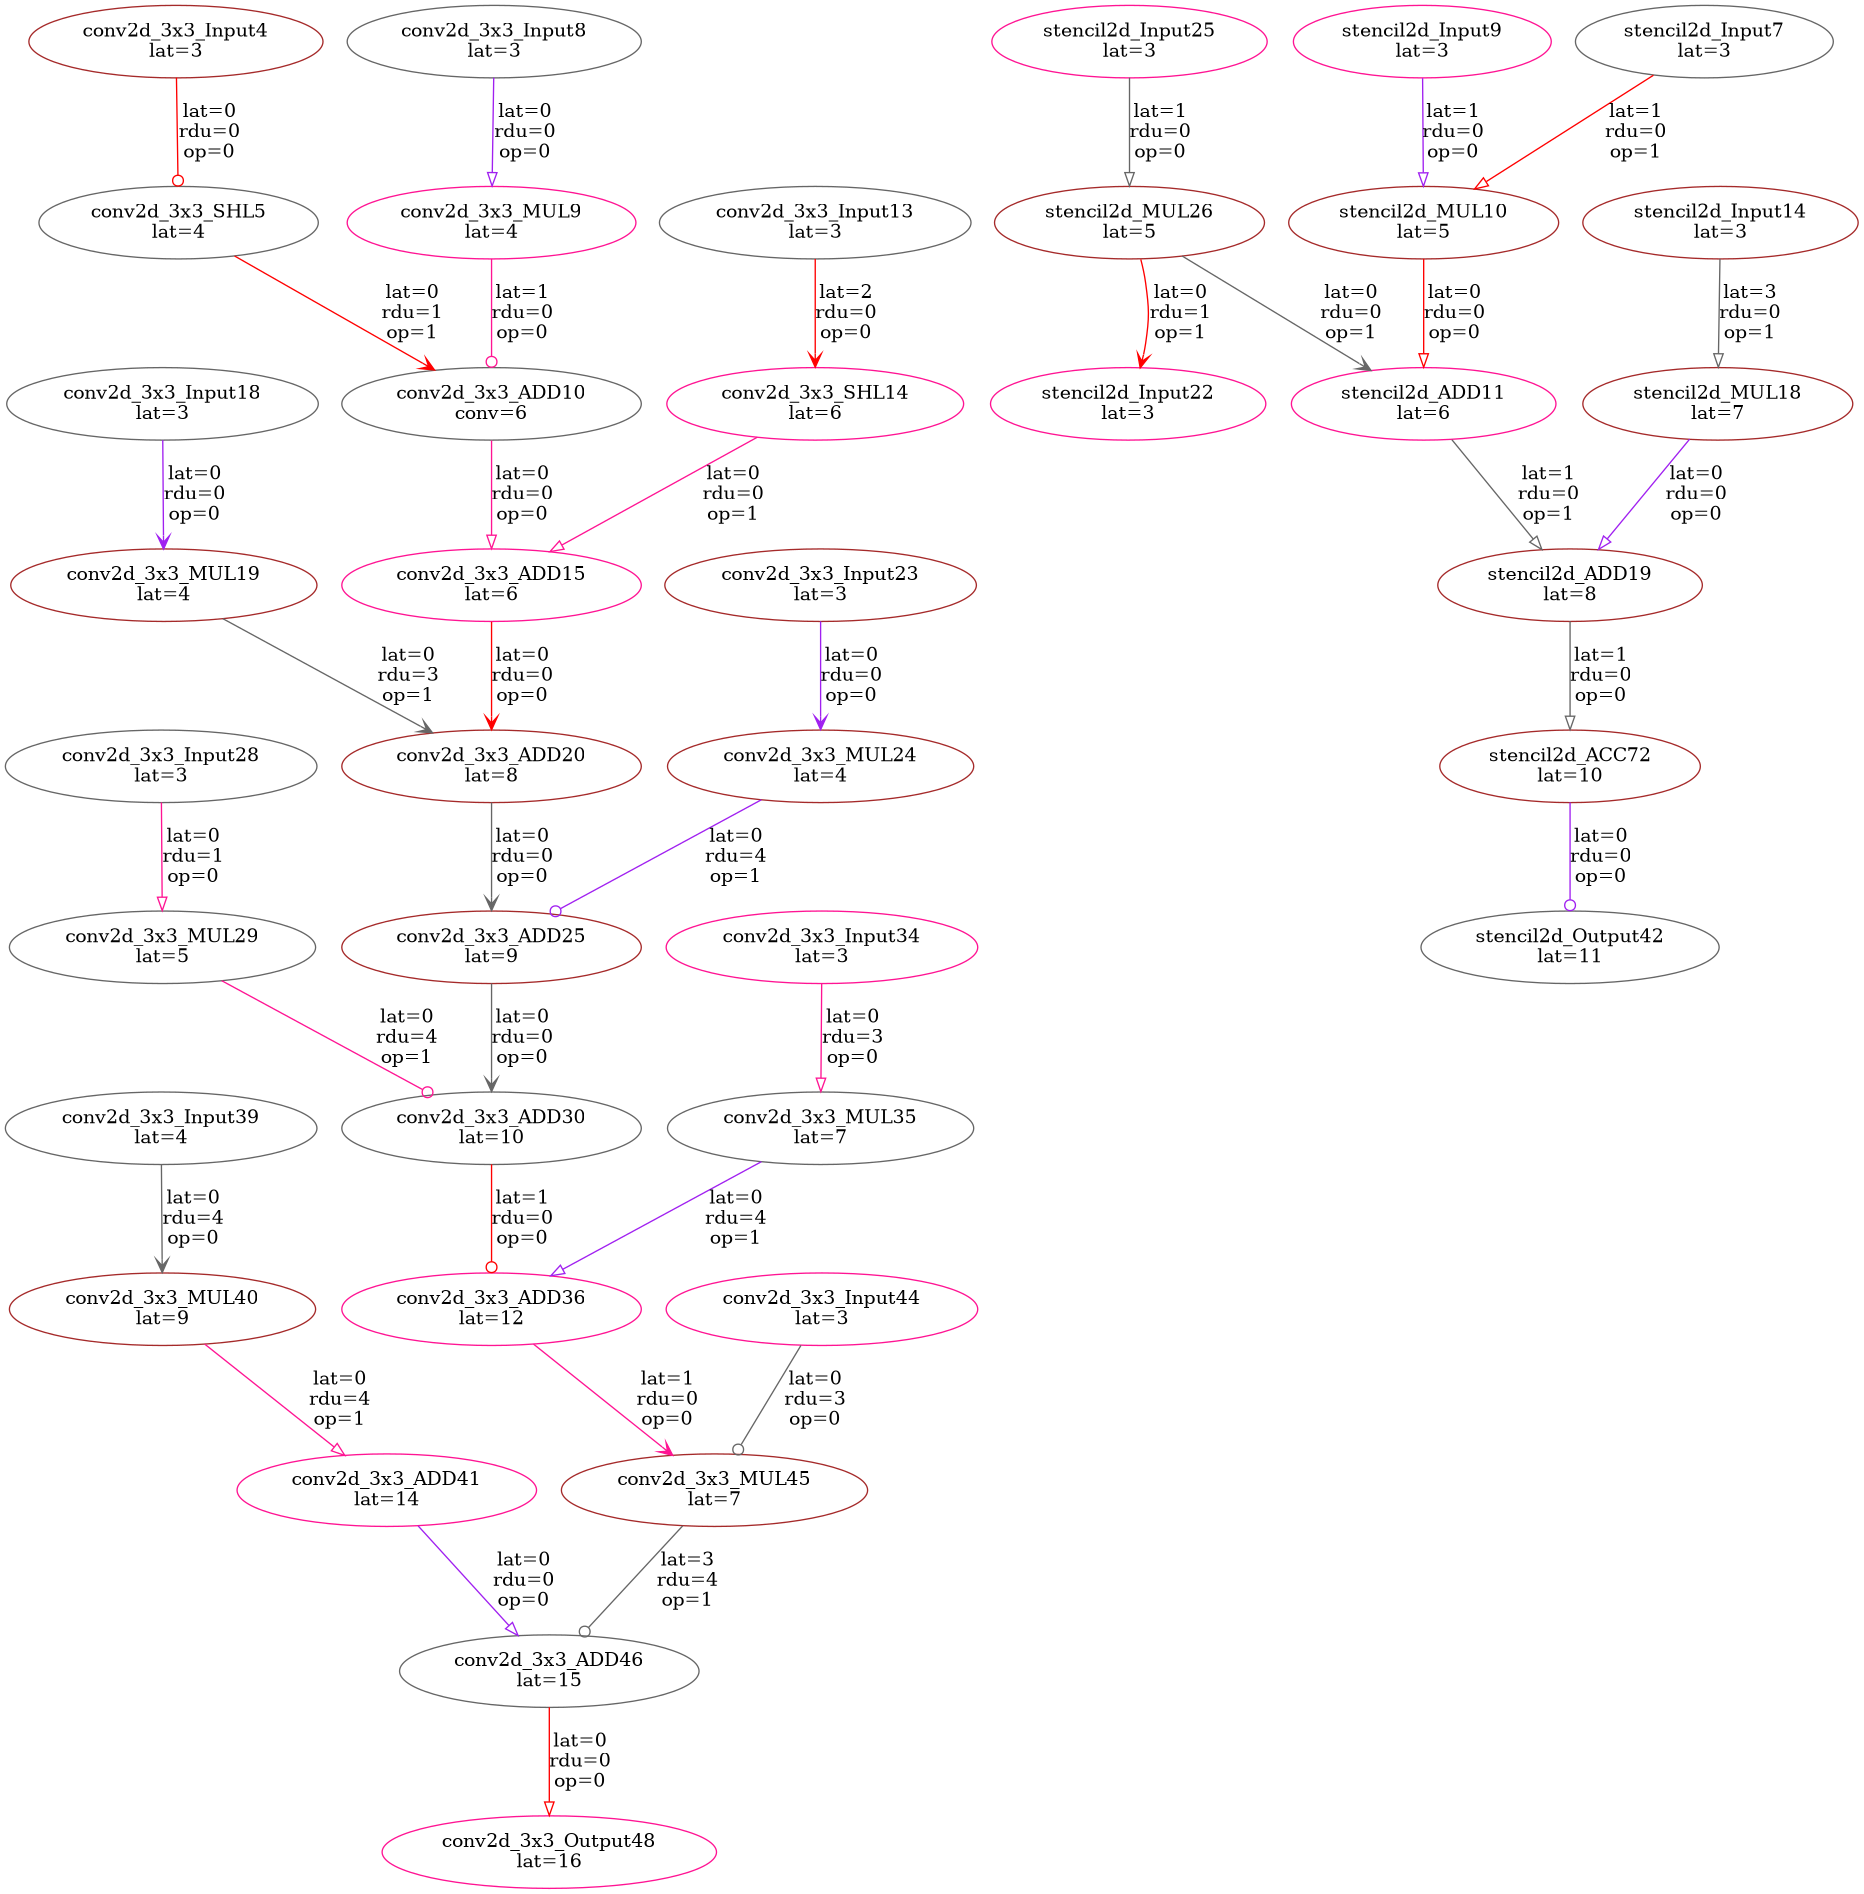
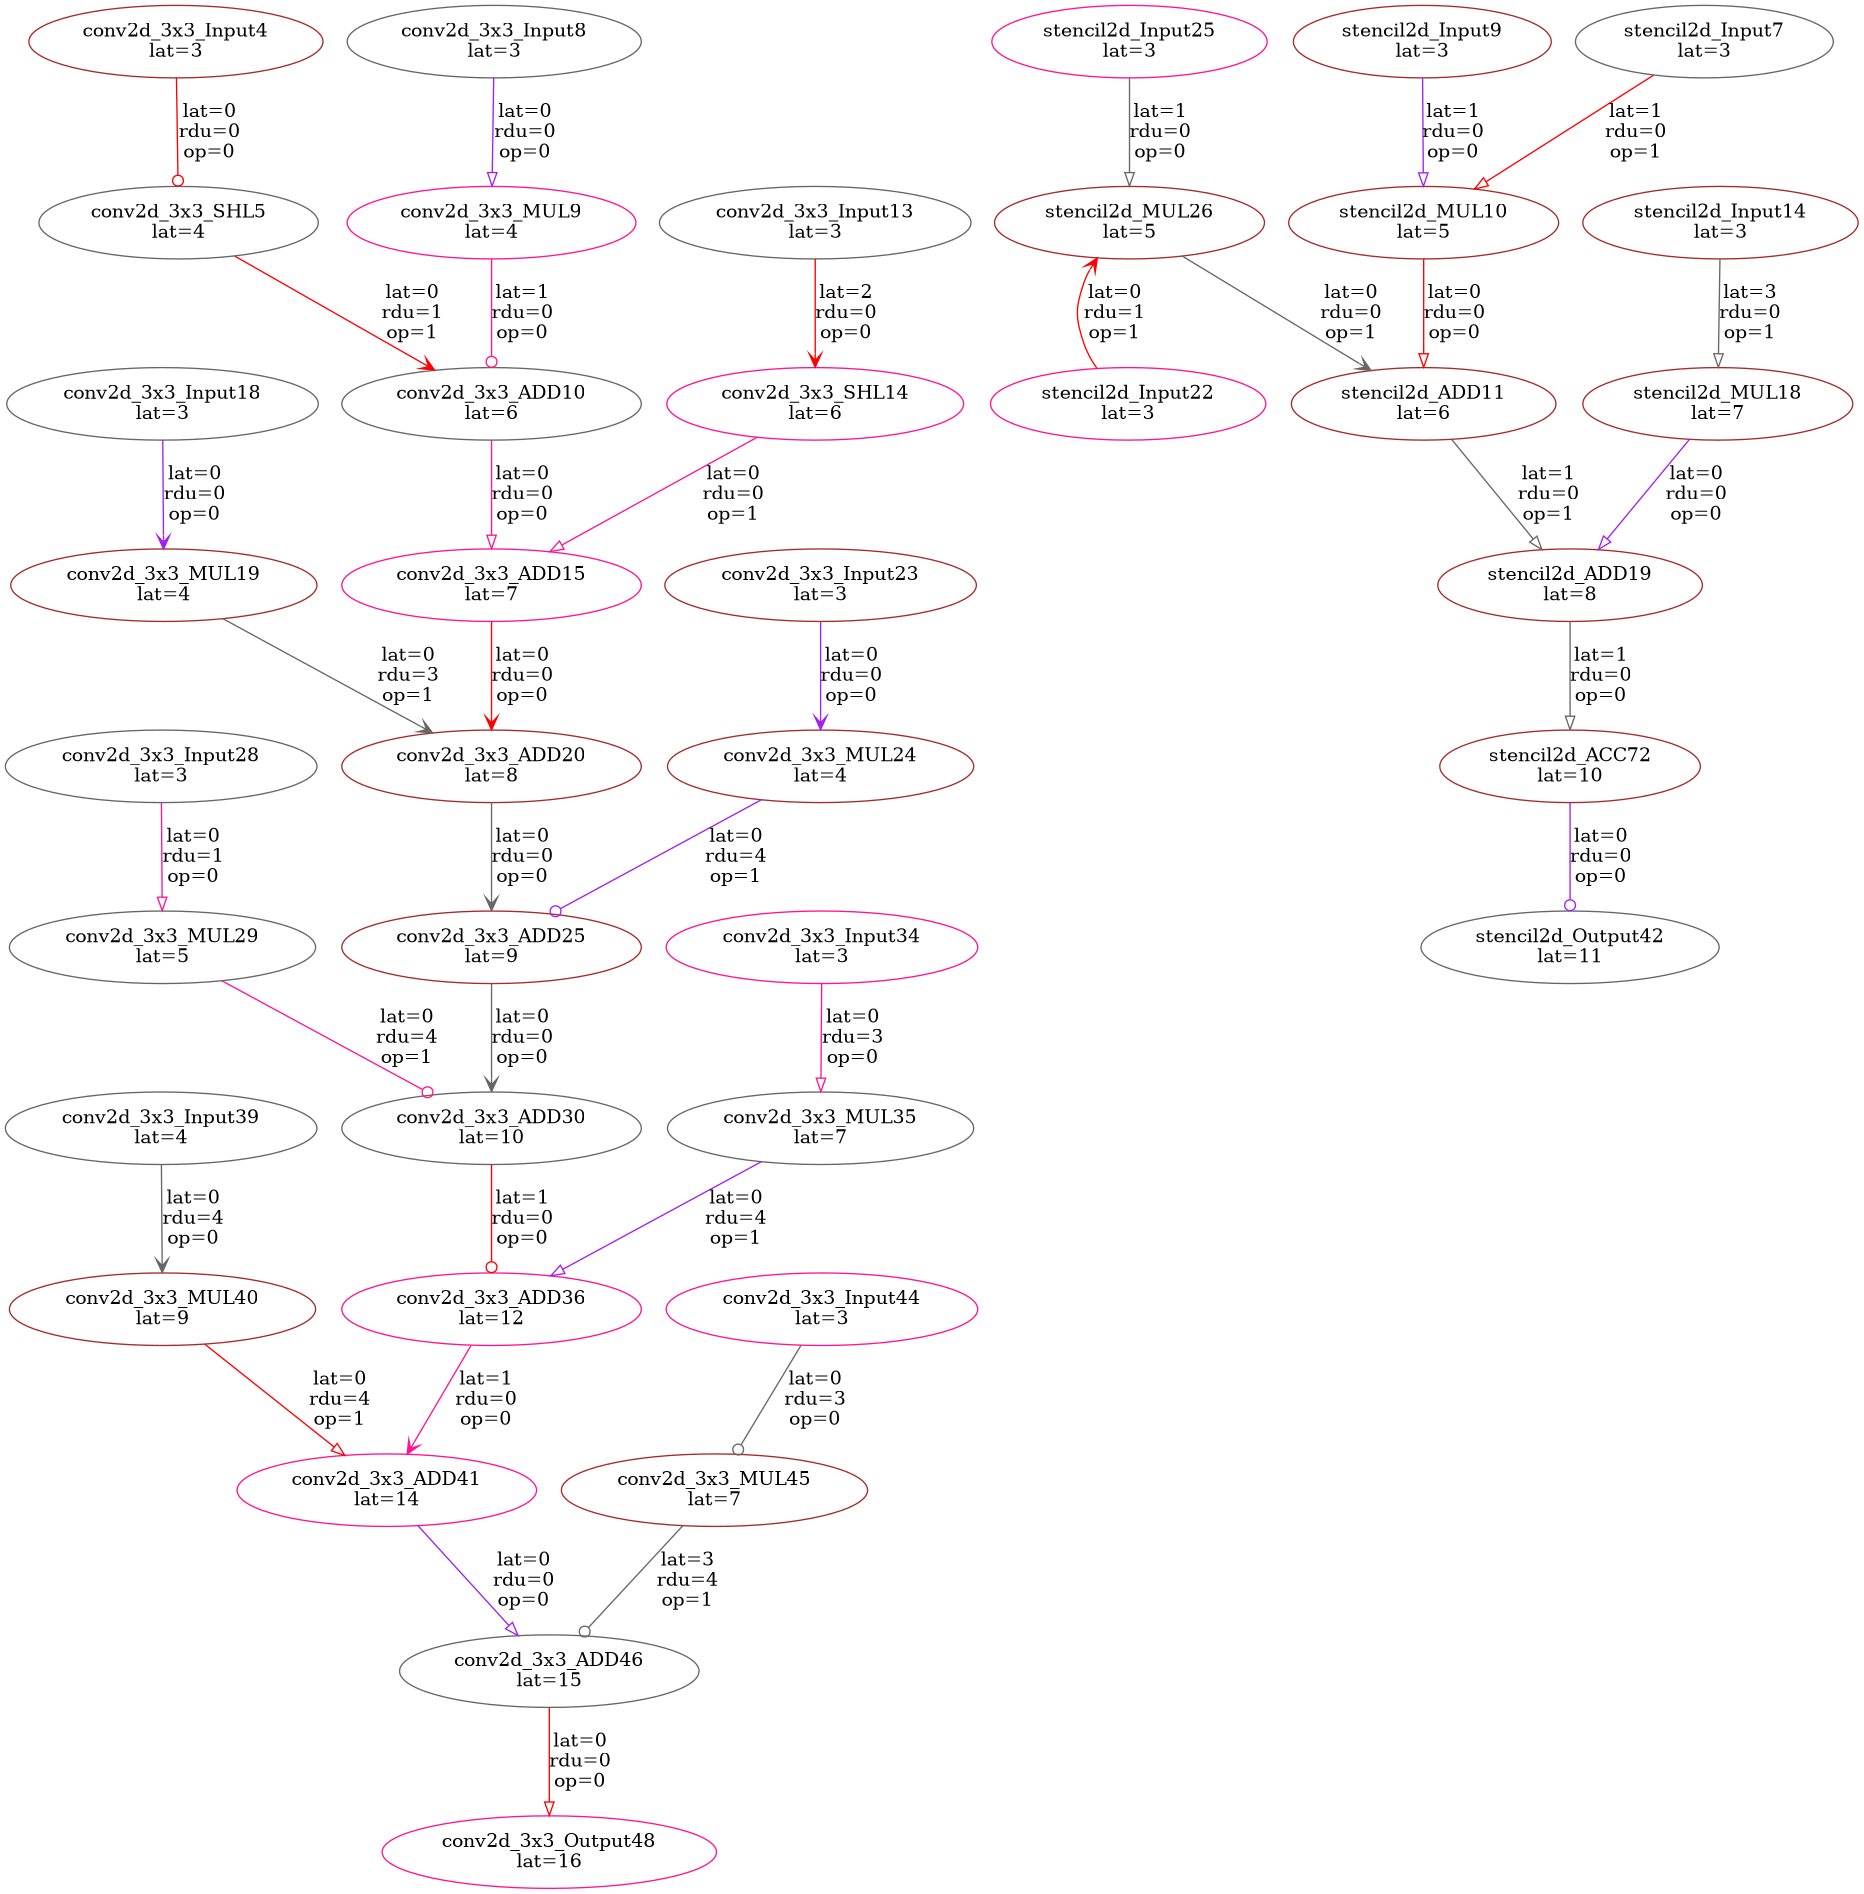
(1422, 42) -> (1422, 42)
(1148, 307) -> (1078, 320)
(492, 404) -> (492, 404)
(1424, 404) -> (1424, 404)
(492, 585) -> (492, 585)
(269, 1395) -> (269, 1395)
(598, 1395) -> (443, 1394)
